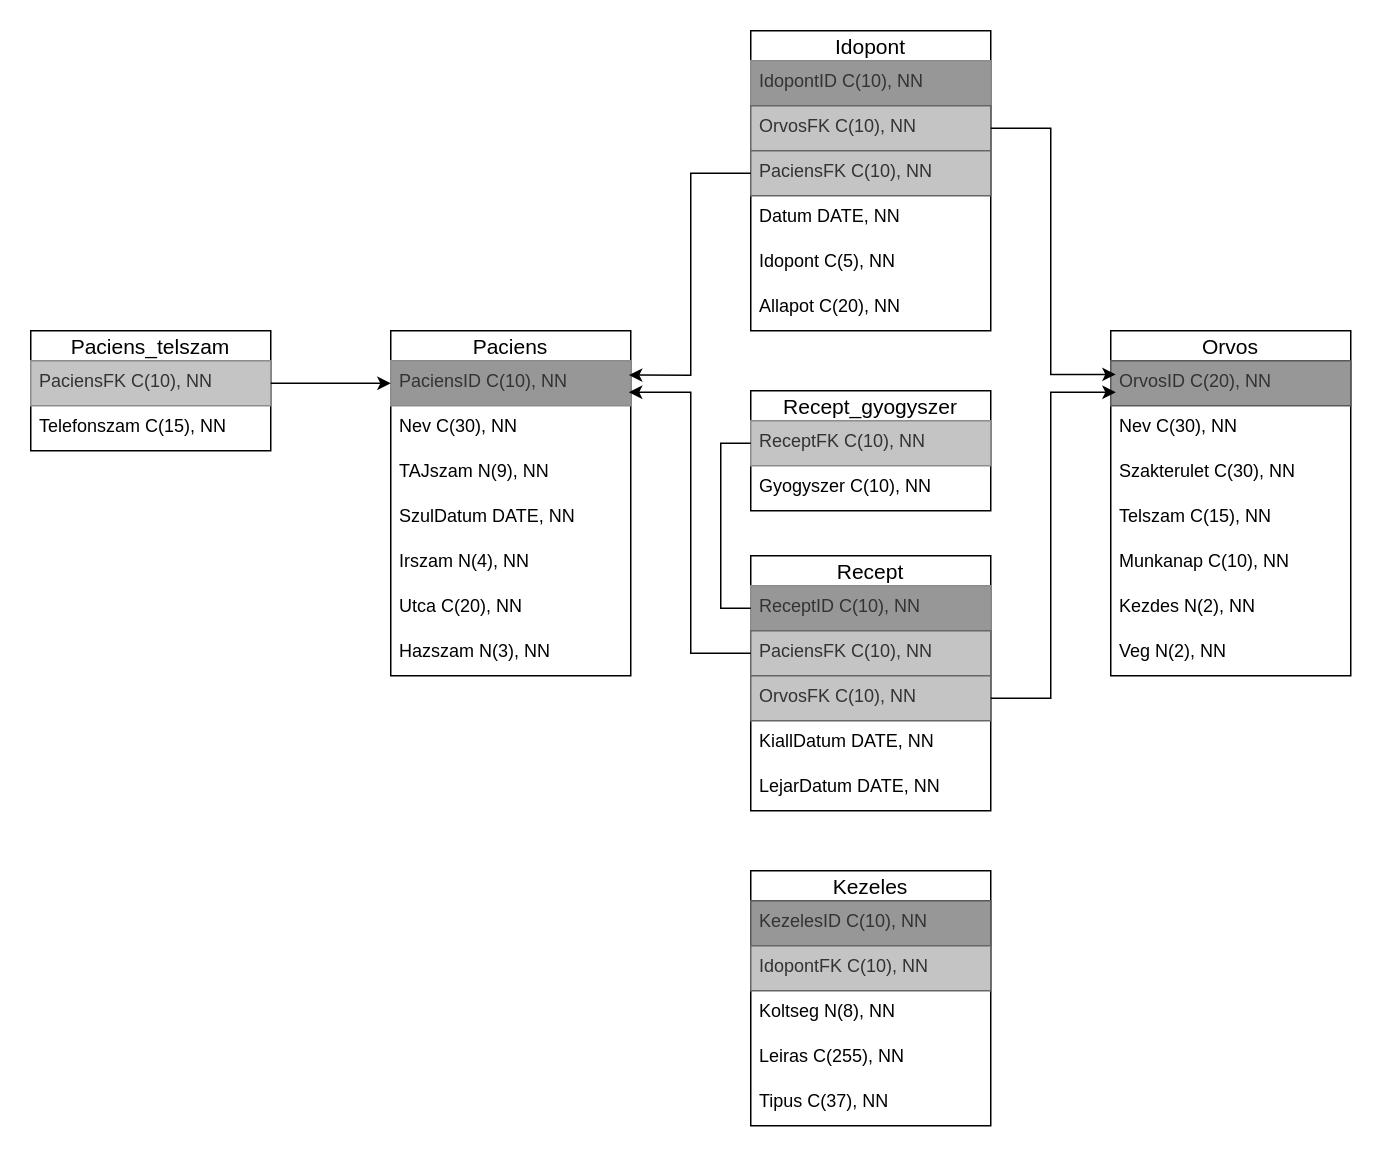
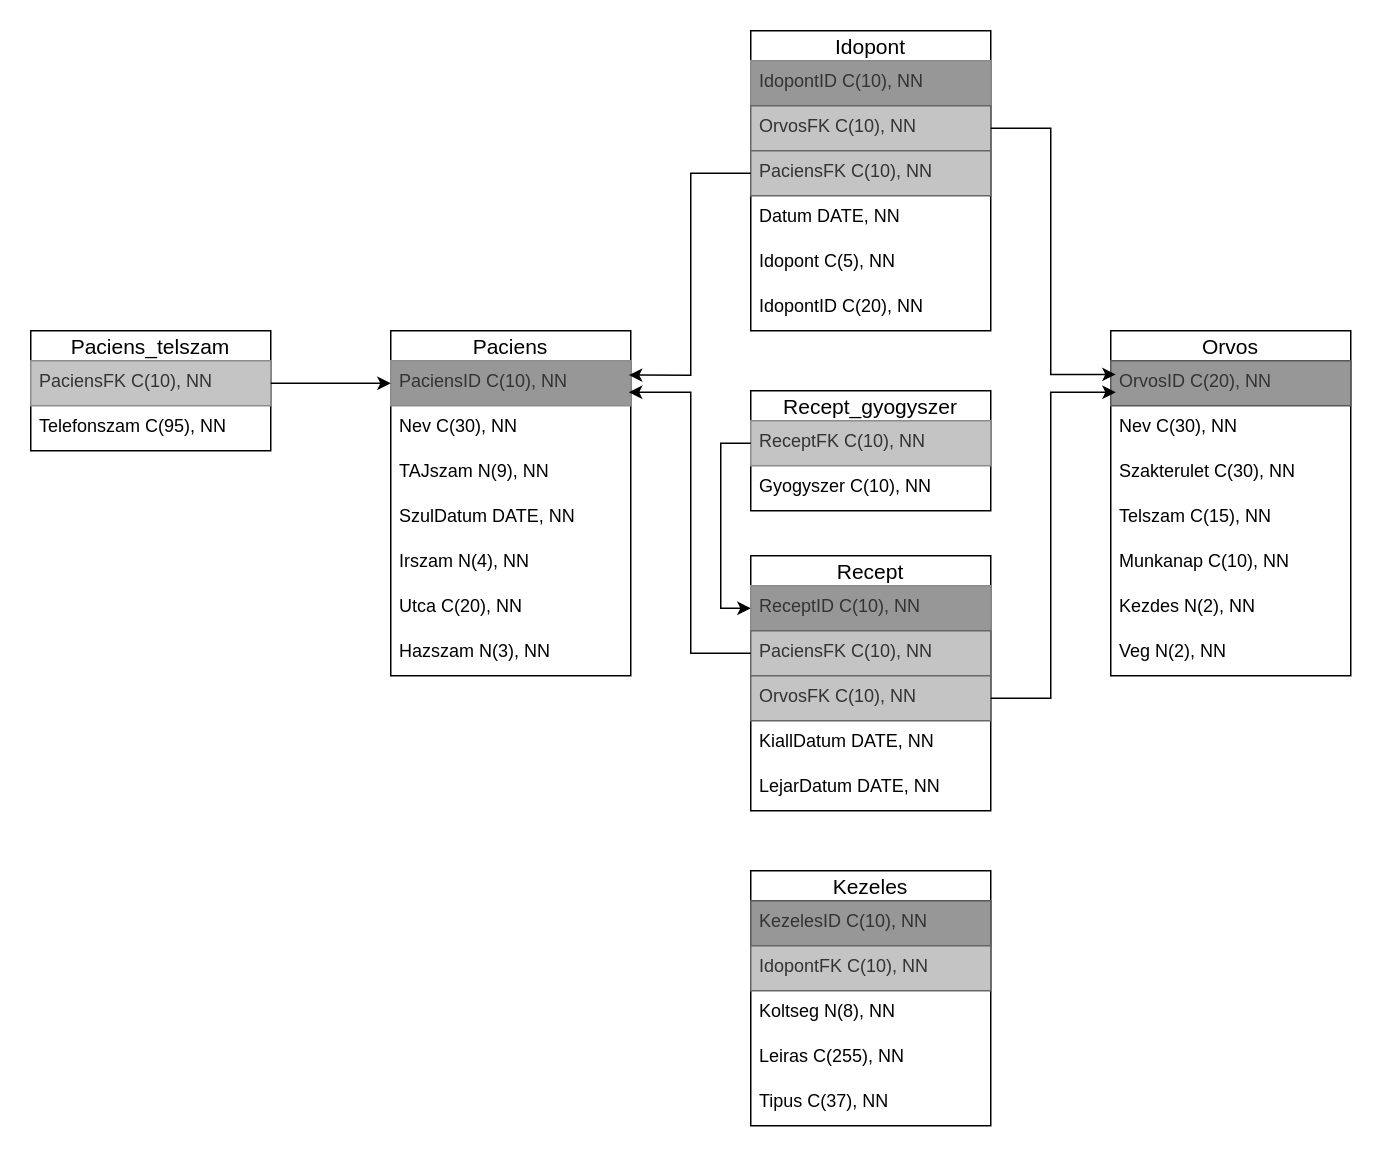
(834, 307) -> (848, 307)
(136, 427) -> (136, 427)
(742, 608) -> (739, 608)
